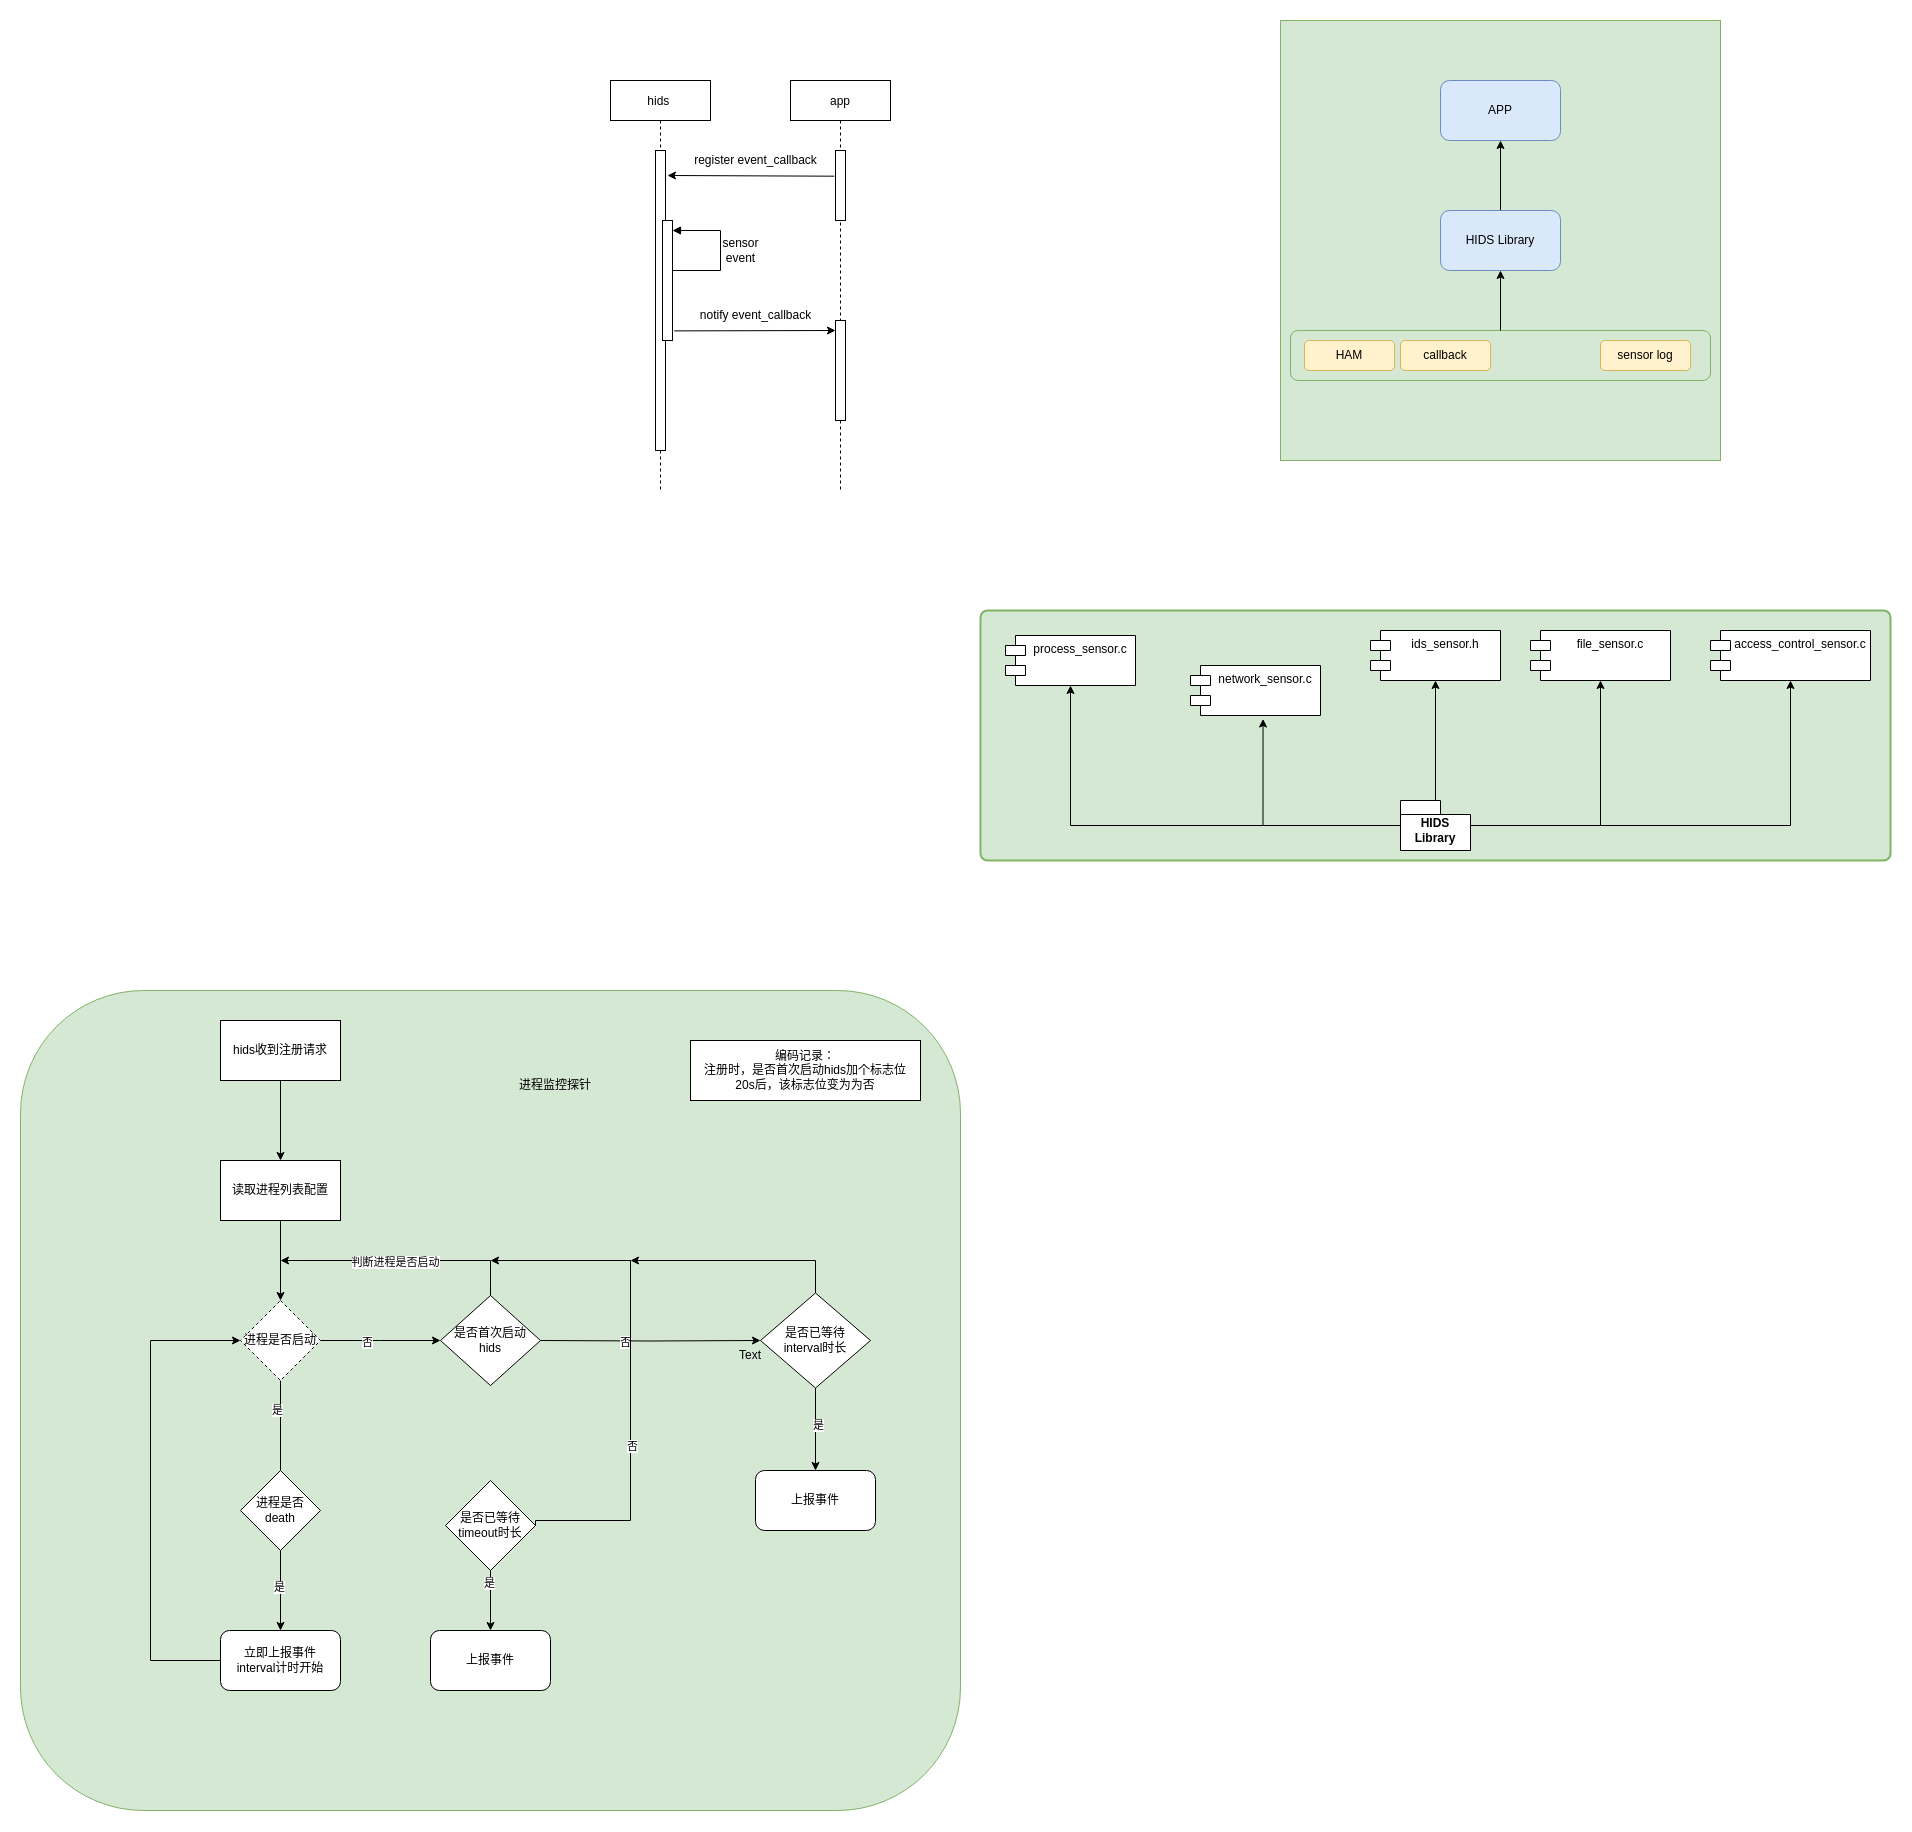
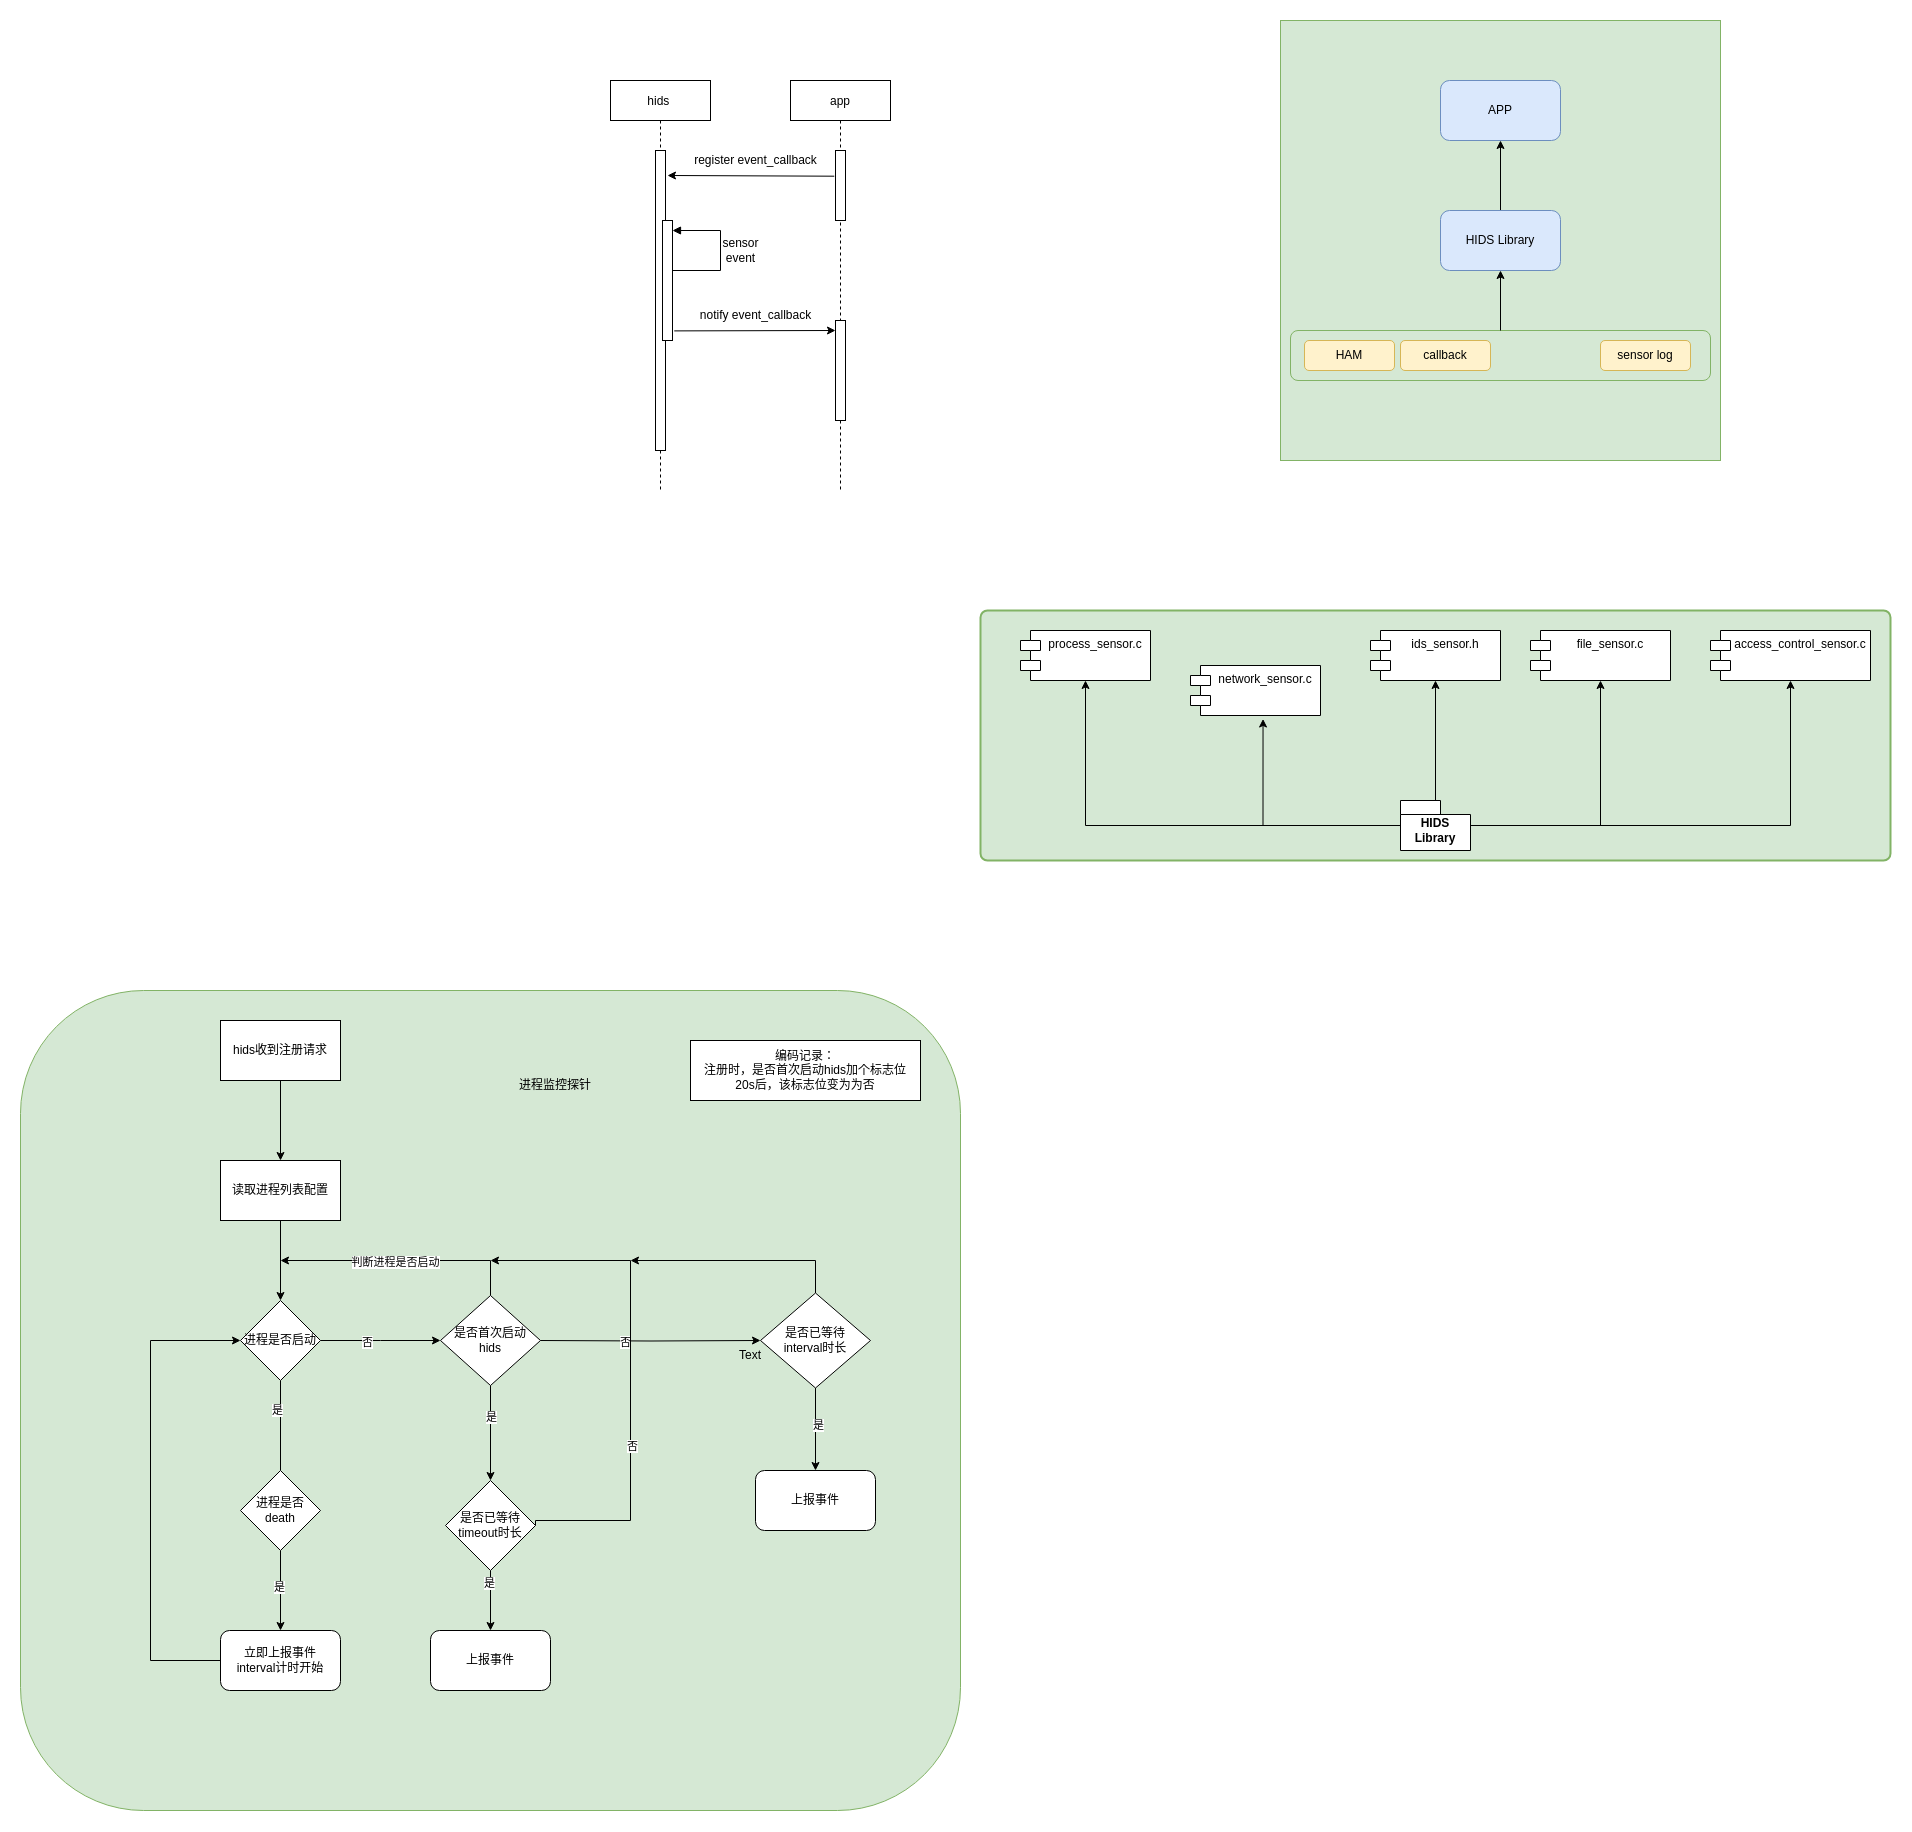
(1071, 661) -> (1086, 656)
(281, 1341) -> (281, 1341)
none -> (491, 1430)
